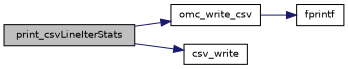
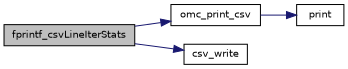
(216, 15) -> (216, 15)
(320, 15) -> (320, 15)
(69, 35) -> (69, 35)
